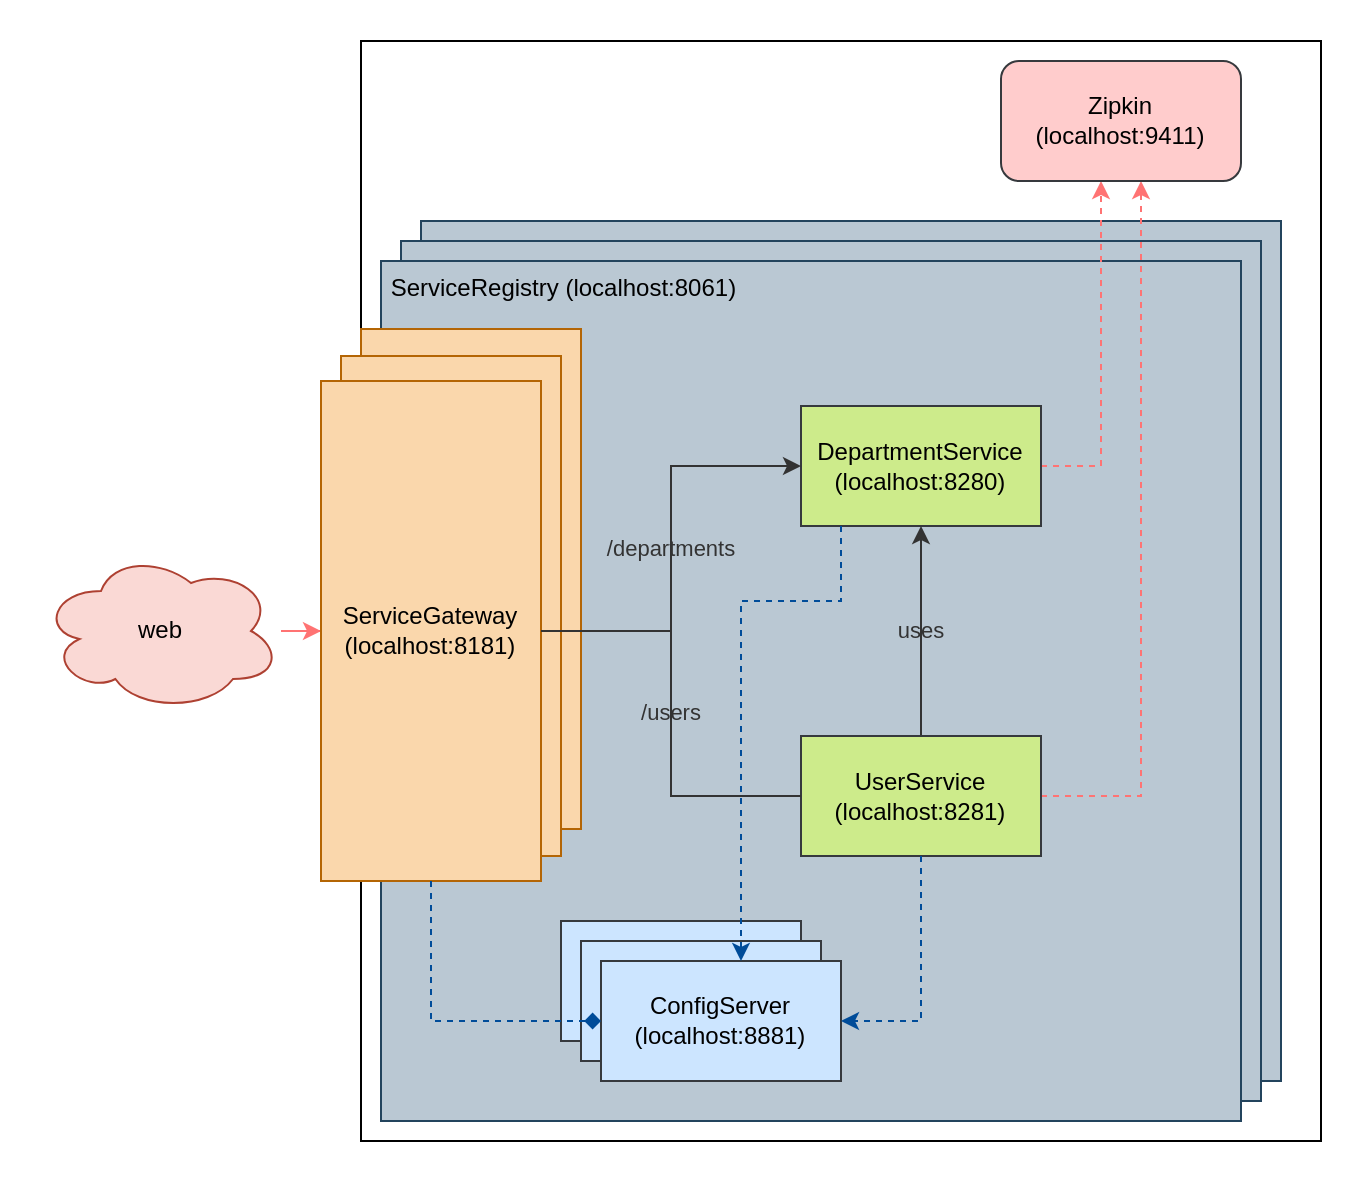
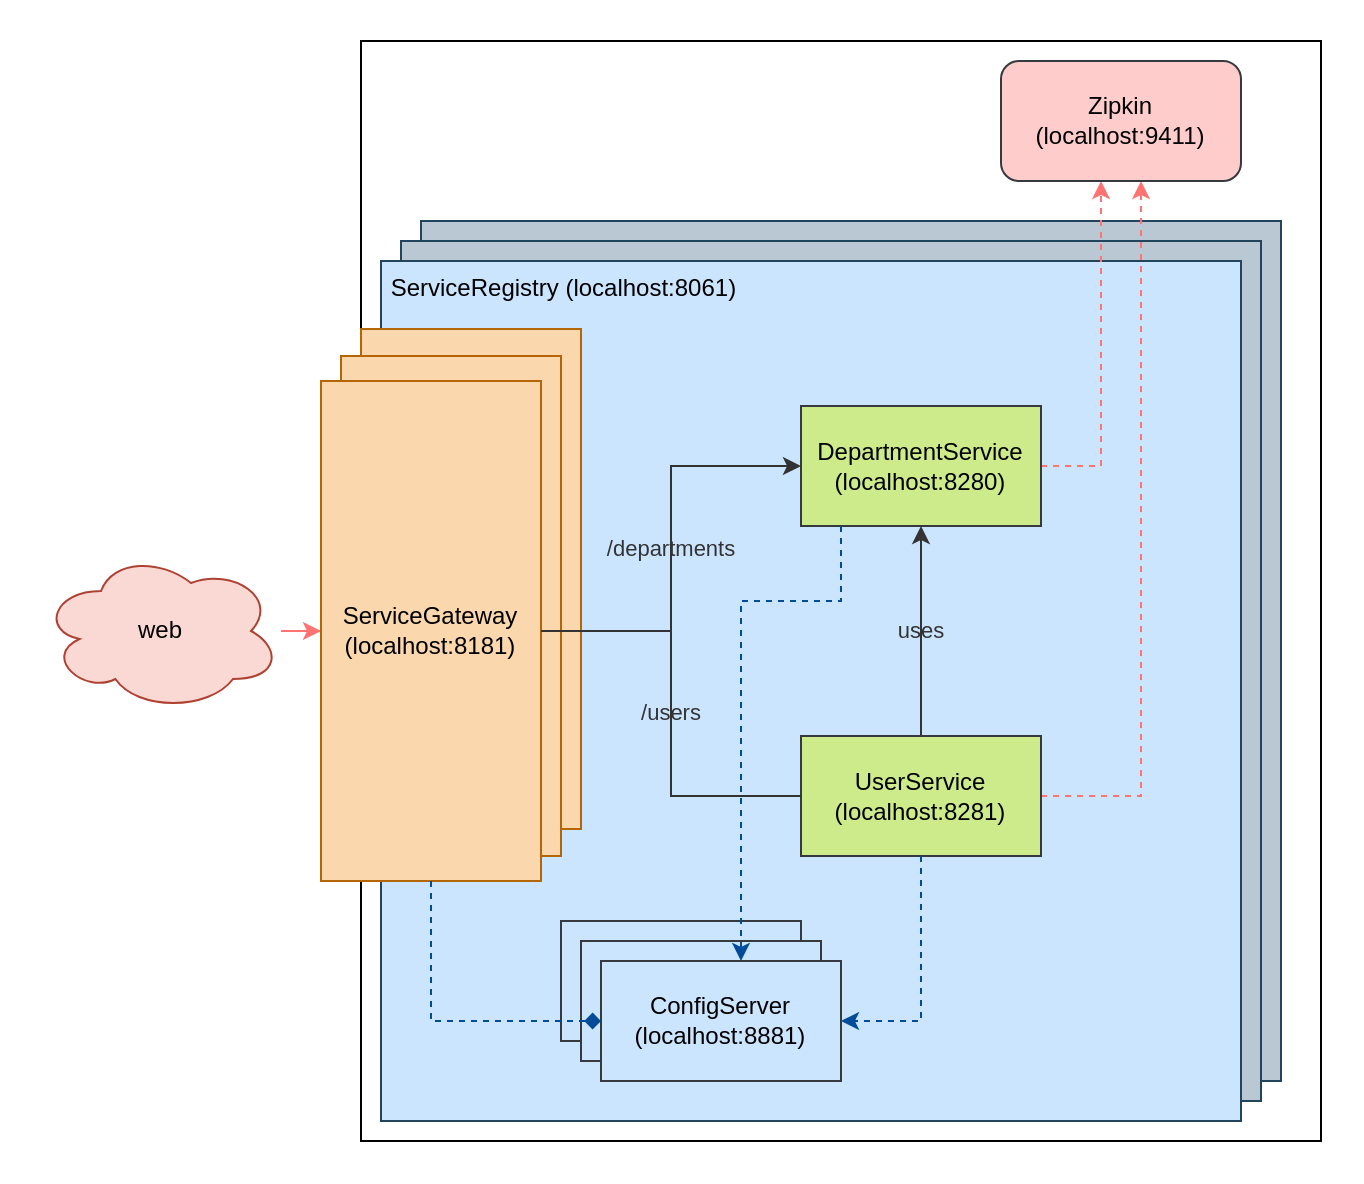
(811, 691) -> (811, 691)
